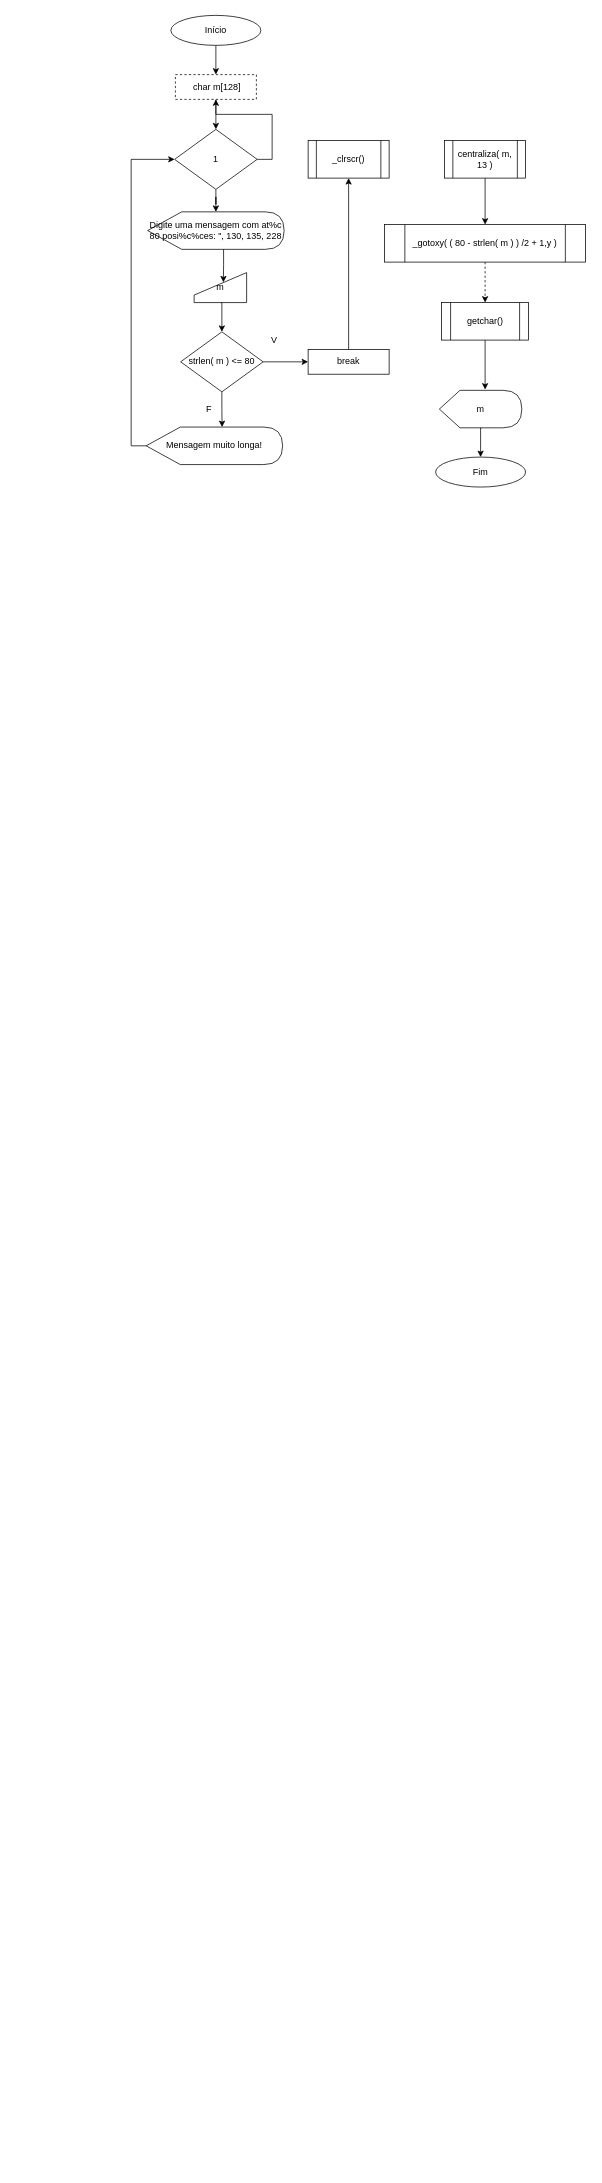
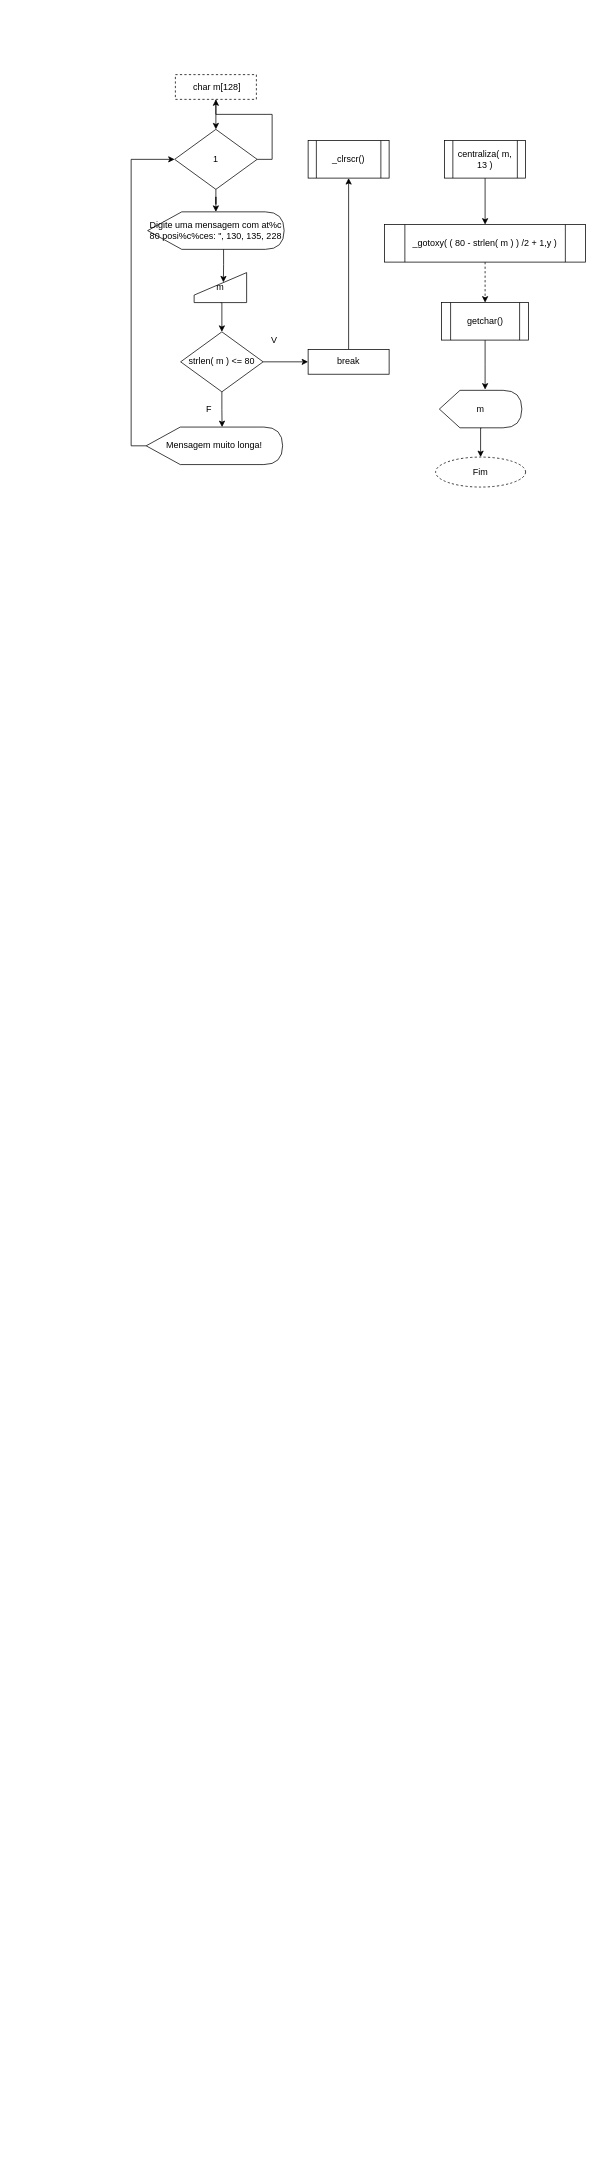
(216, 30) -> none
(216, 68) -> none
(480, 472) -> (480, 472)
